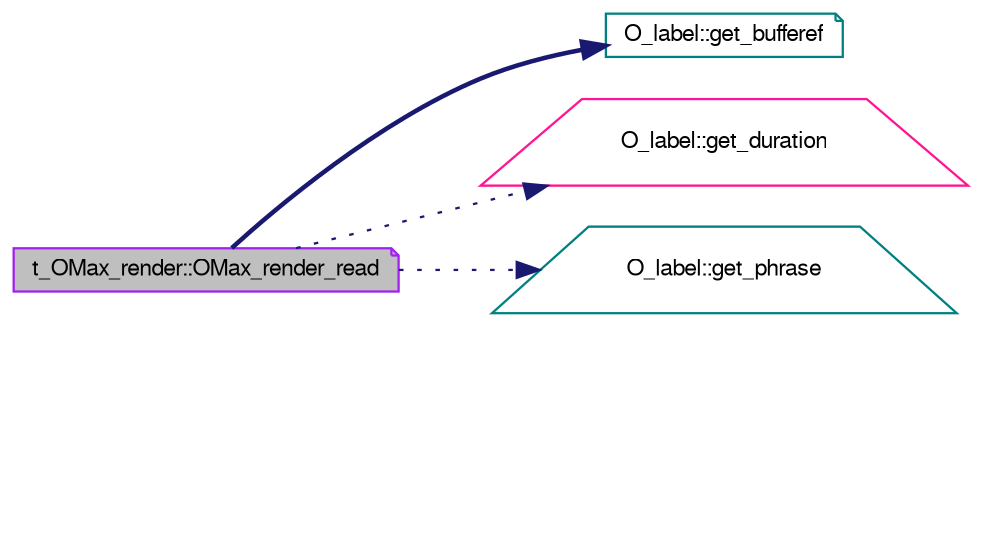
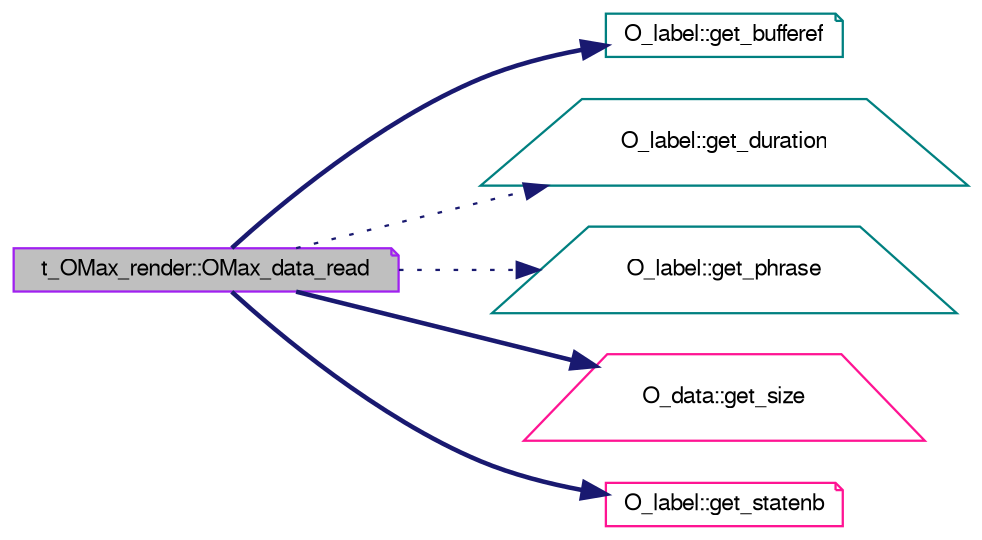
(724, 142) -> (724, 142)
(206, 270) -> (206, 270)
none -> (724, 397)
none -> (724, 505)
